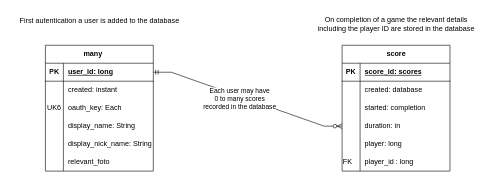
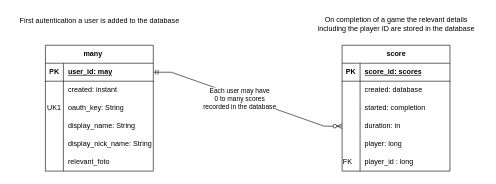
(91, 72) -> (89, 72)
(54, 108) -> (54, 108)
(96, 108) -> (100, 108)
